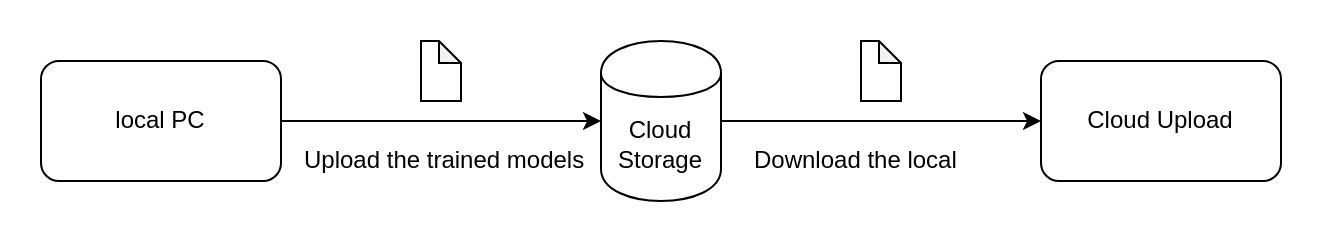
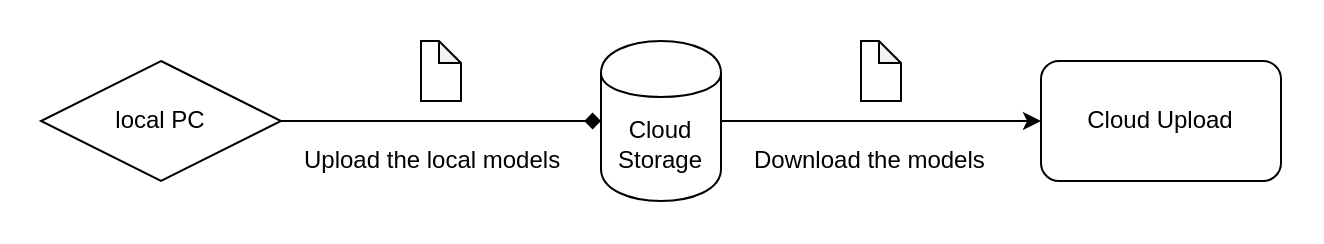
(161, 121) -> (161, 121)
(586, 121) -> (585, 121)
(454, 161) -> (438, 161)
(860, 161) -> (870, 161)
